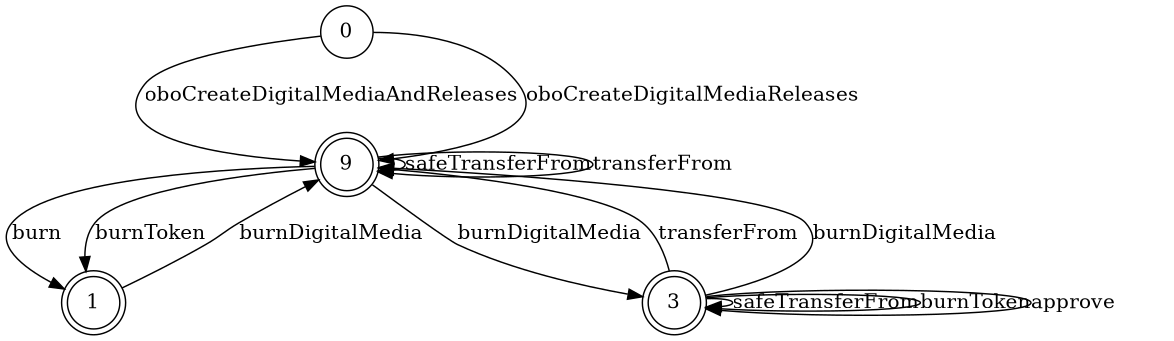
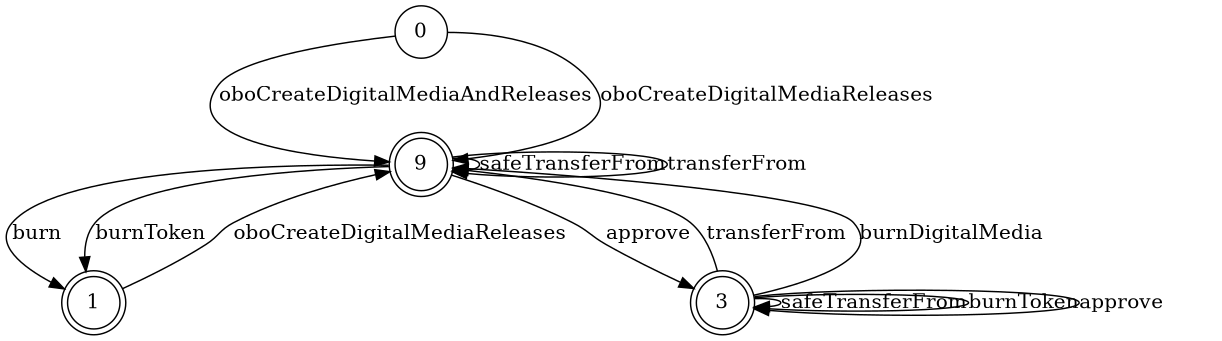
(332, 234) -> (400, 234)
(550, 234) -> (648, 234)
